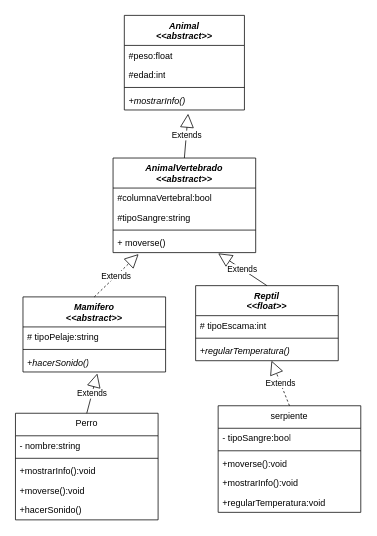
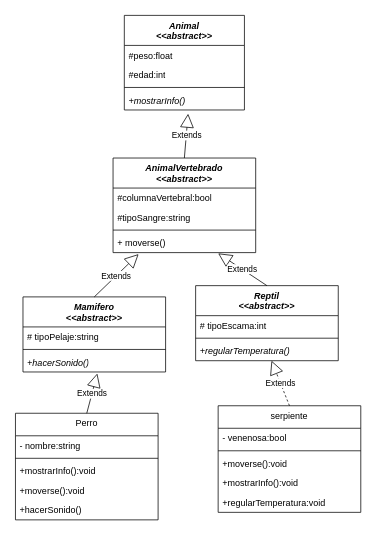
(103, 288) -> (103, 288)
(267, 301) -> (267, 301)
(261, 439) -> (257, 439)
